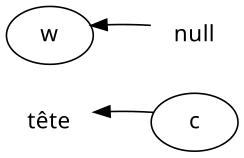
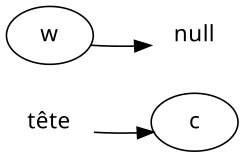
(129, 25) -> (113, 46)
(132, 111) -> (116, 133)
